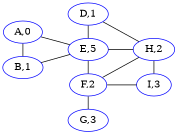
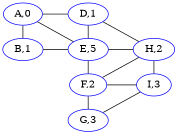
none -> (55, 14)
none -> (122, 102)
